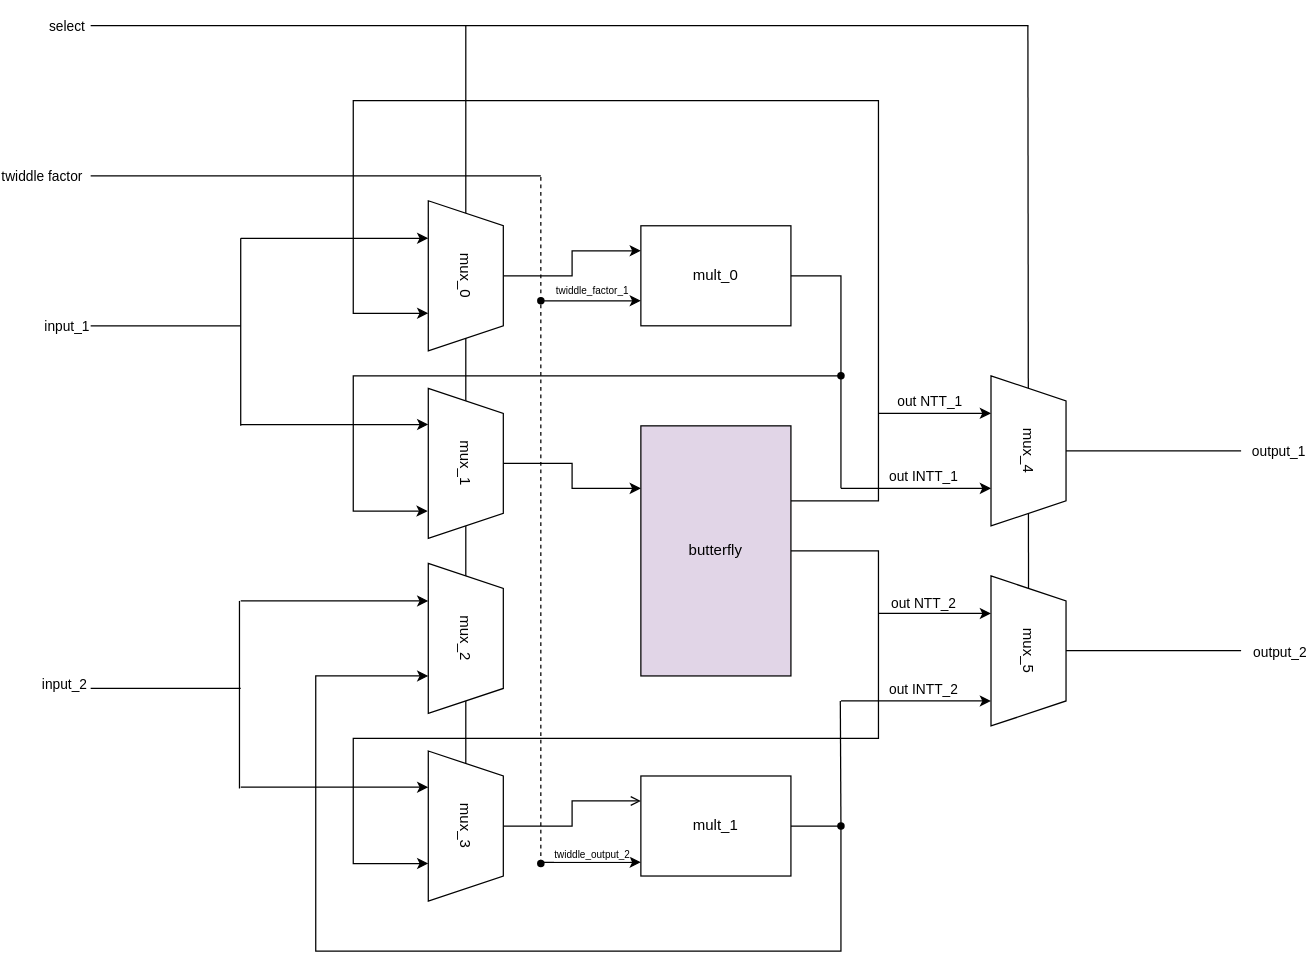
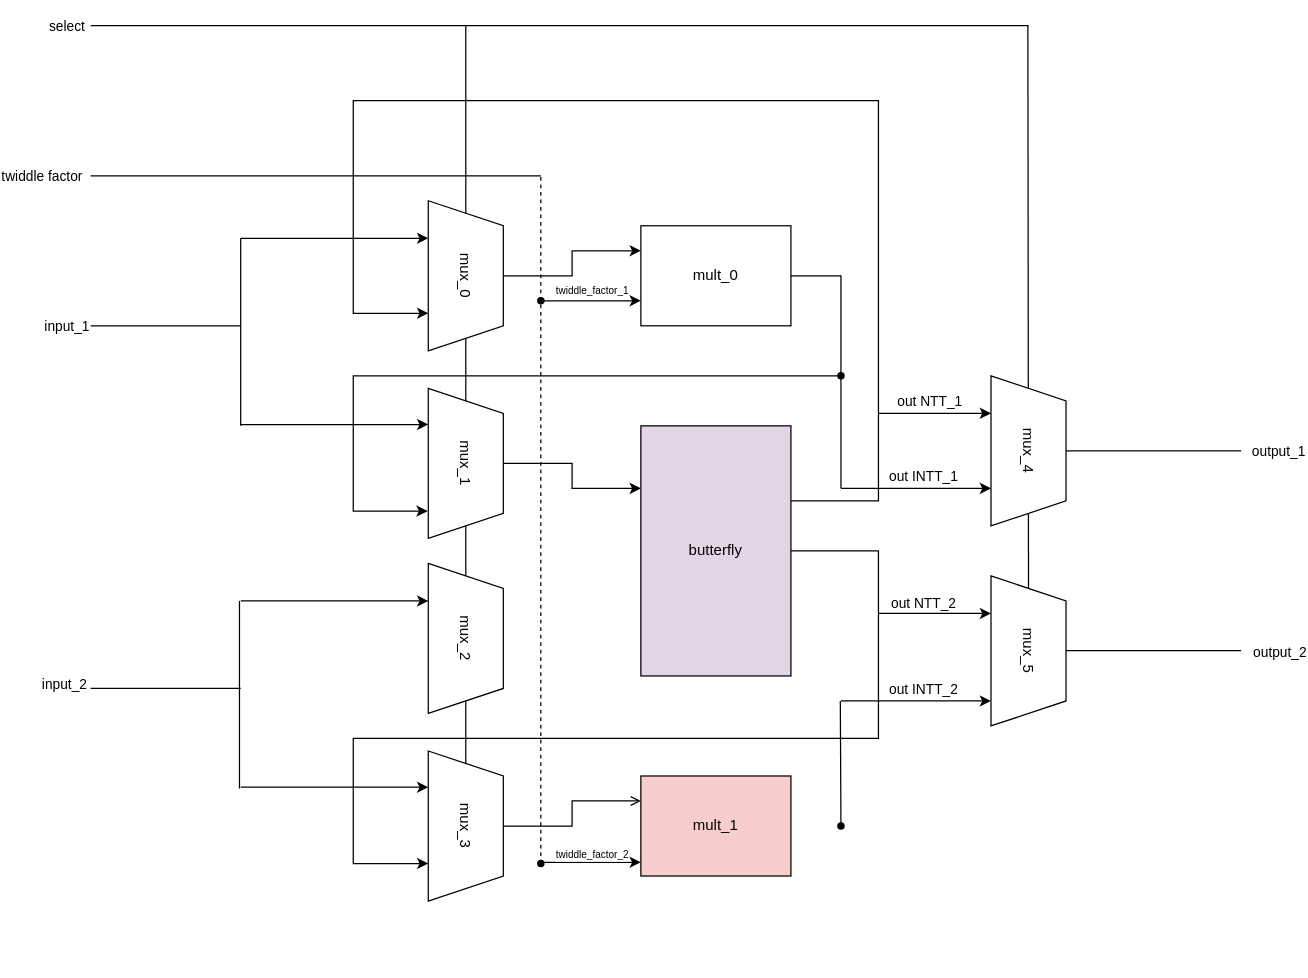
(716, 826) -> (716, 826)
(593, 853) -> (593, 853)
(477, 951) -> none
